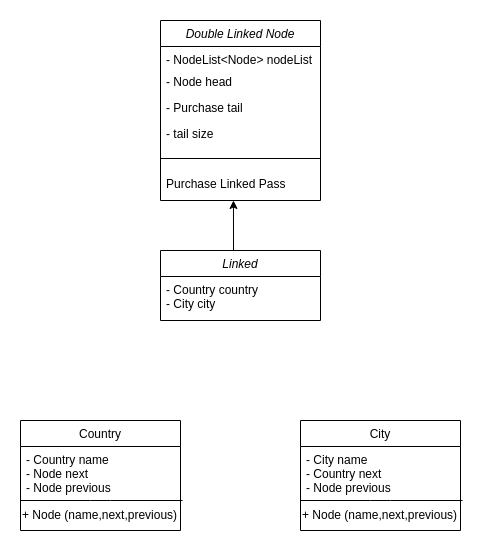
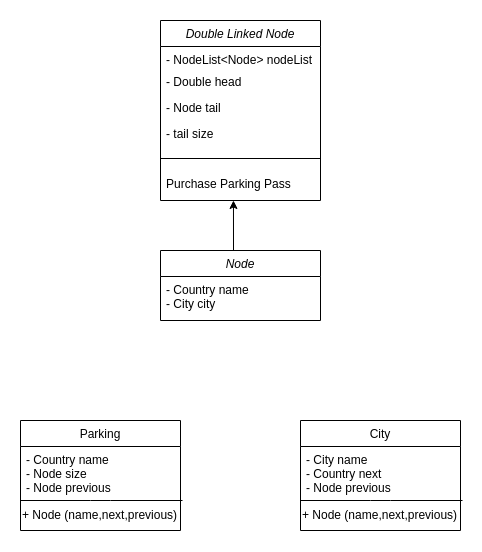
(200, 82) -> (205, 82)
(210, 108) -> (197, 108)
(229, 184) -> (232, 184)
(240, 264) -> (240, 264)
(220, 290) -> (210, 290)
(100, 434) -> (100, 434)
(70, 460) -> (70, 460)
